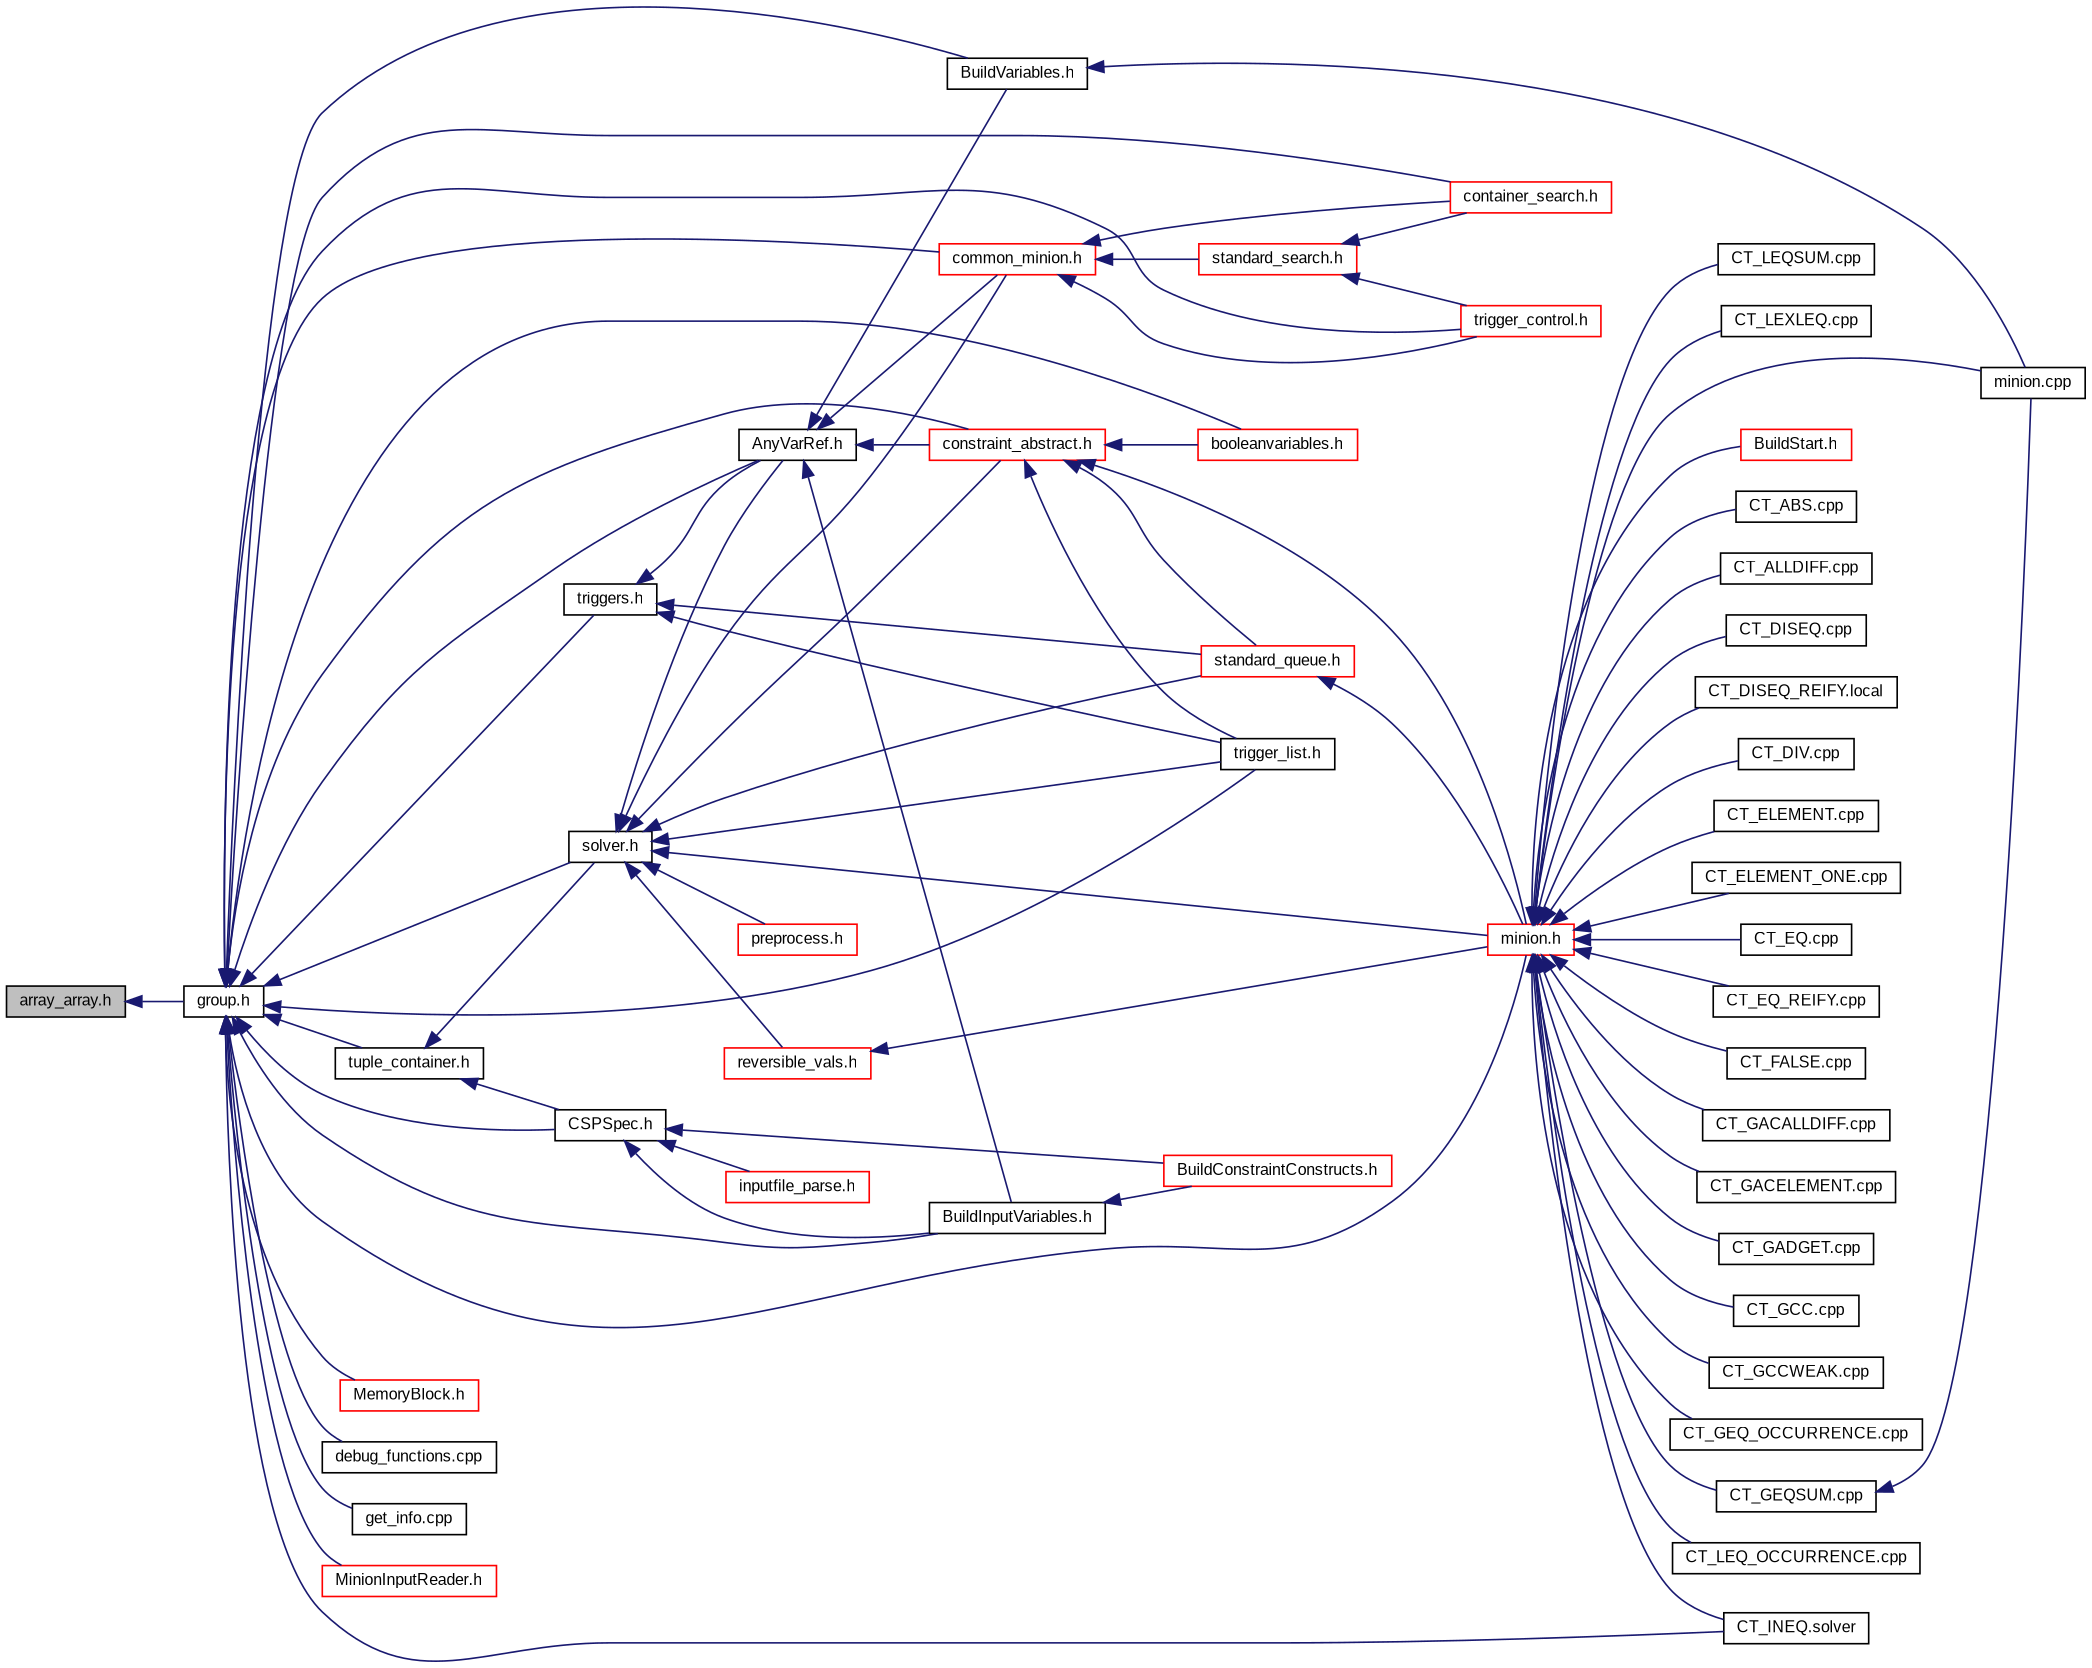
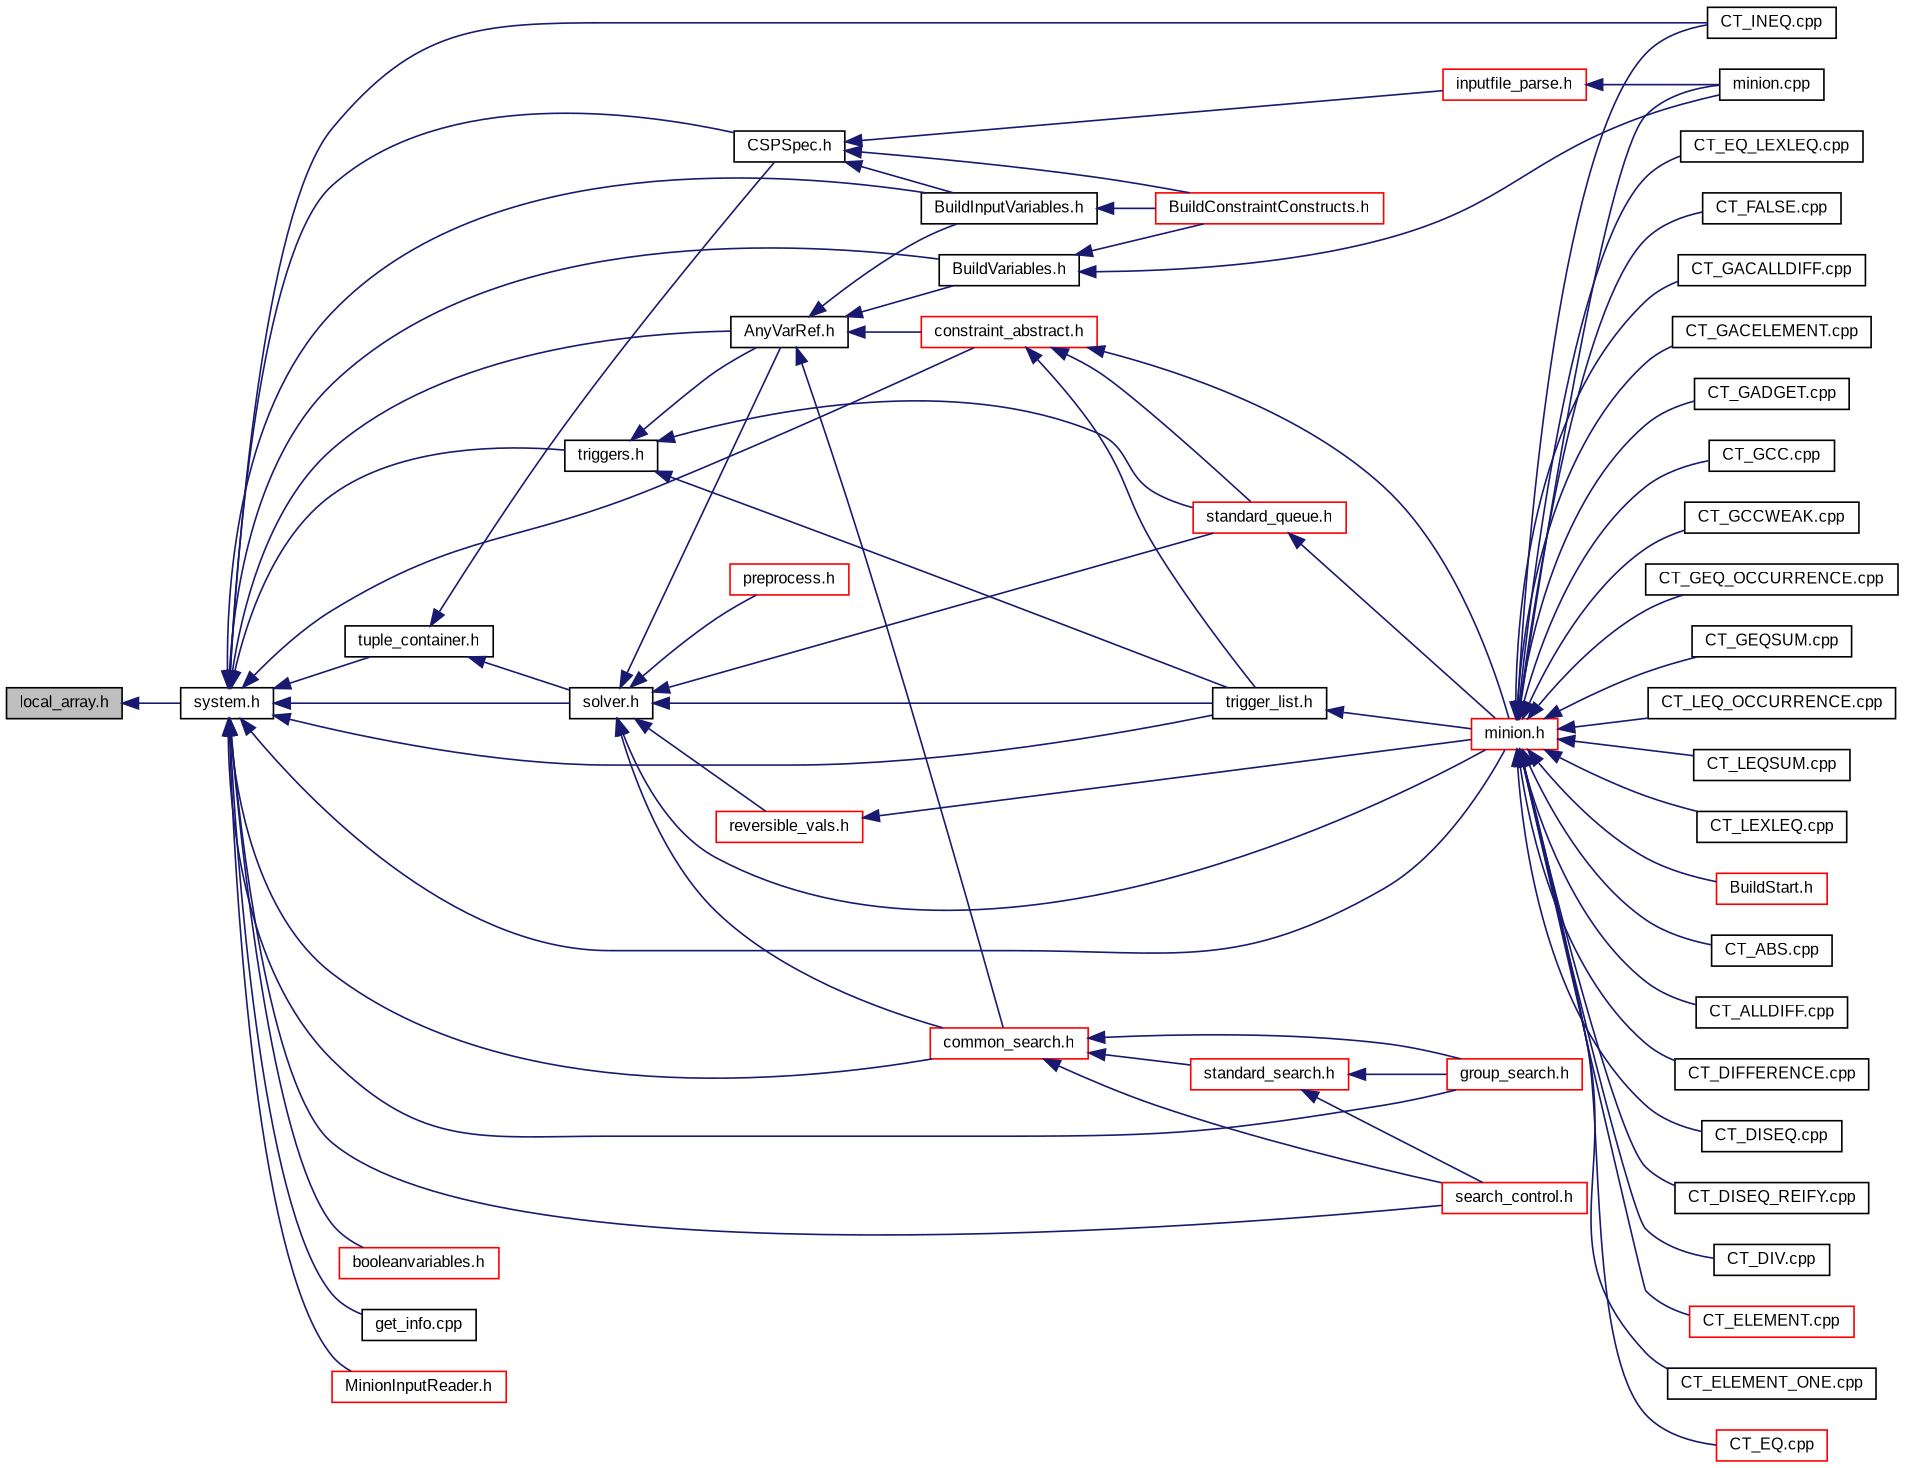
(1531, 197) -> (1515, 1074)
none -> (1148, 237)
(1017, 259) -> (1009, 1043)
(1531, 321) -> (1515, 1198)
(1160, 445) -> none
(820, 640) -> none
(1796, 692) -> (1772, 1198)
none -> (1407, 721)
(1796, 816) -> (1772, 1322)
(1796, 940) -> (1772, 1445)
(2002, 954) -> (1661, 85)
(66, 1002) -> (64, 703)
(224, 1002) -> (227, 703)
(1796, 1002) -> (1772, 146)
none -> (1772, 1074)
(409, 1395) -> none
(409, 1457) -> none
(1796, 1628) -> (1772, 23)
